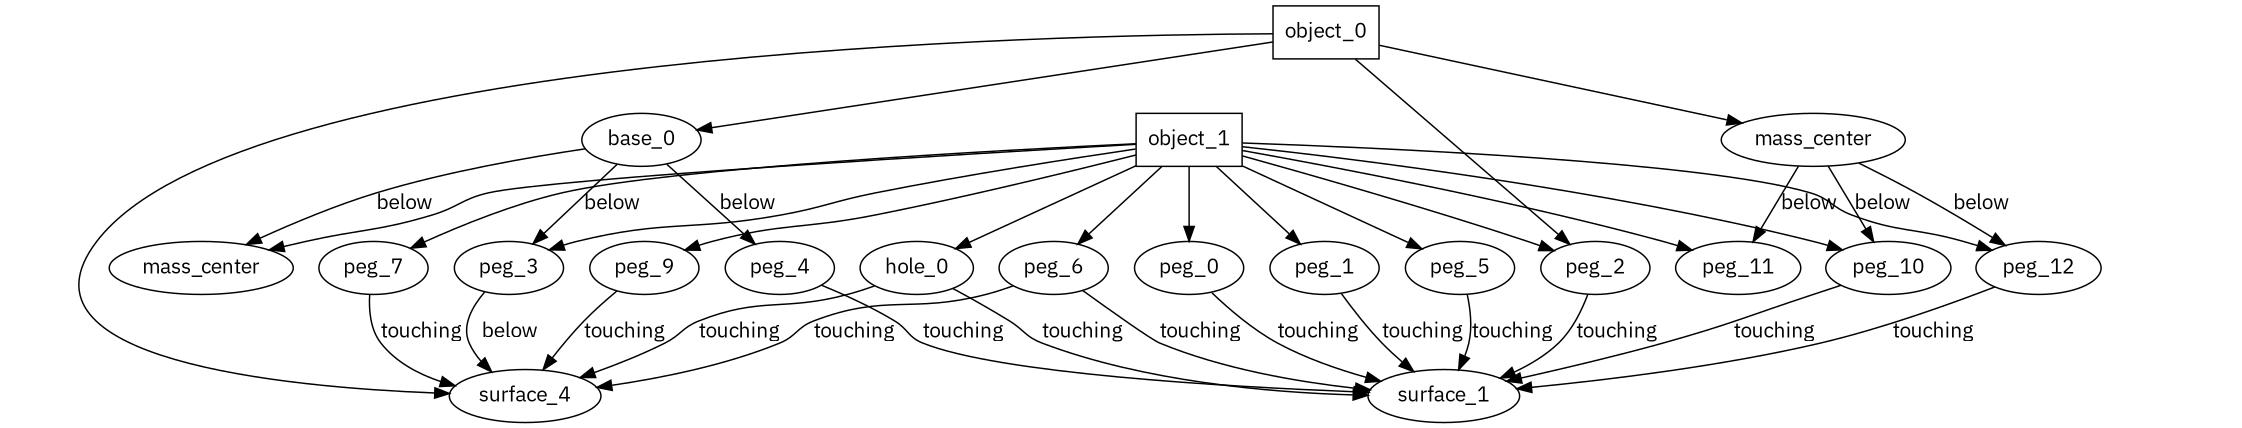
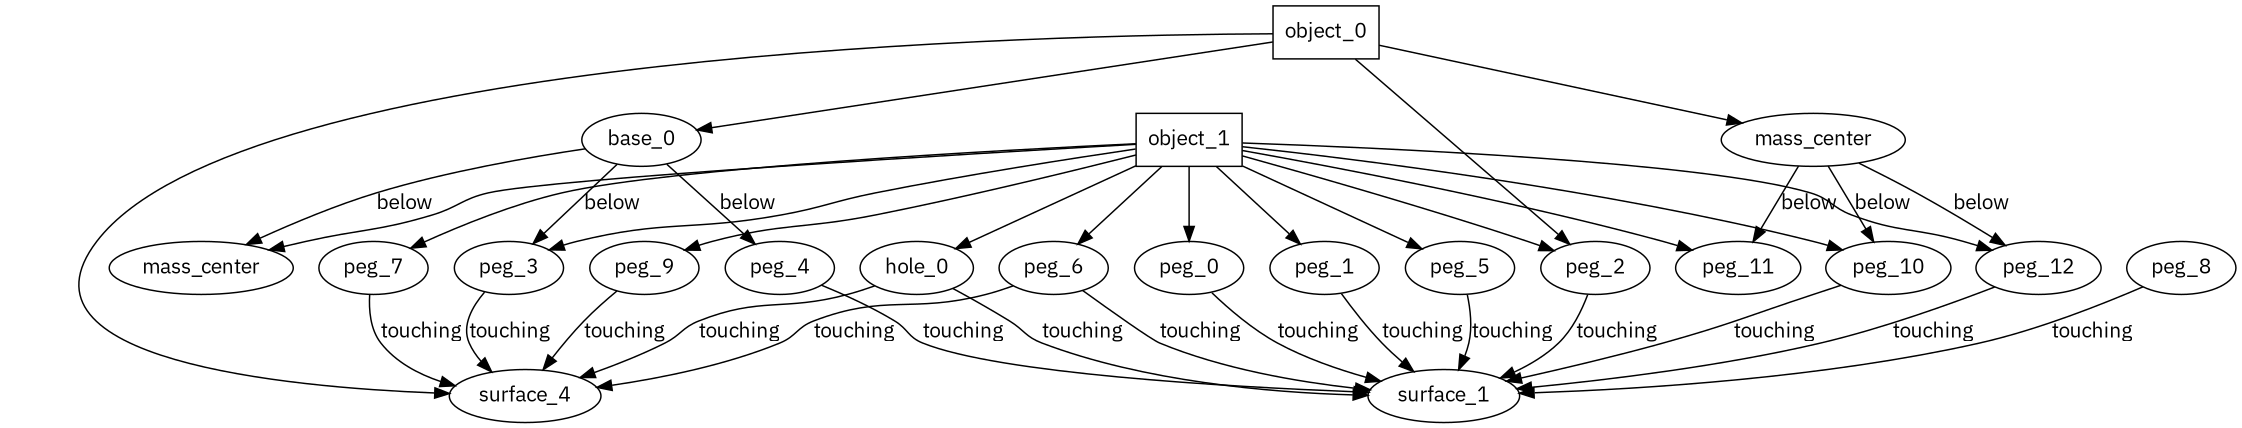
none -> (2181, 268)
(510, 332) -> (510, 332)
